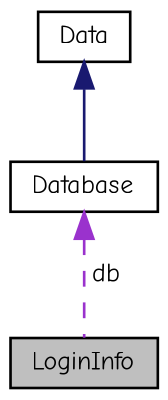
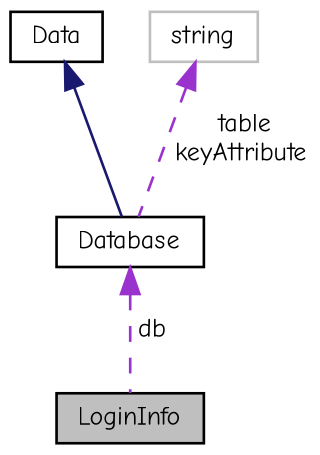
none -> (204, 37)
